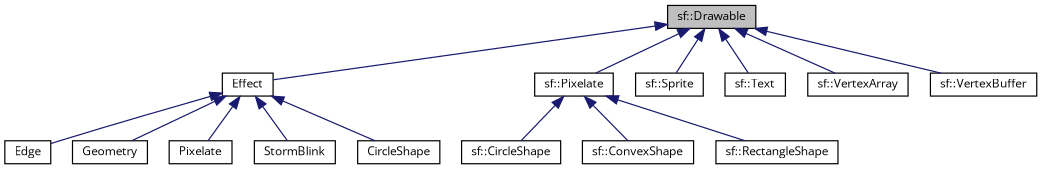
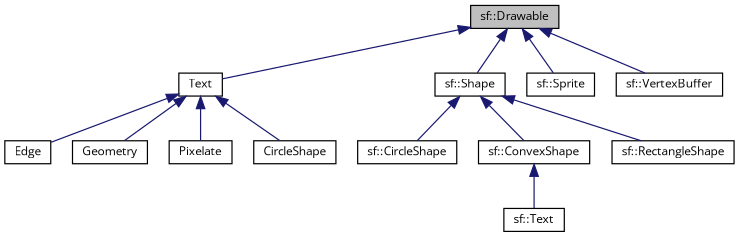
(737, 56) -> (534, 192)
(248, 85) -> (201, 85)
(574, 85) -> (470, 85)
(858, 85) -> none
(295, 152) -> none
